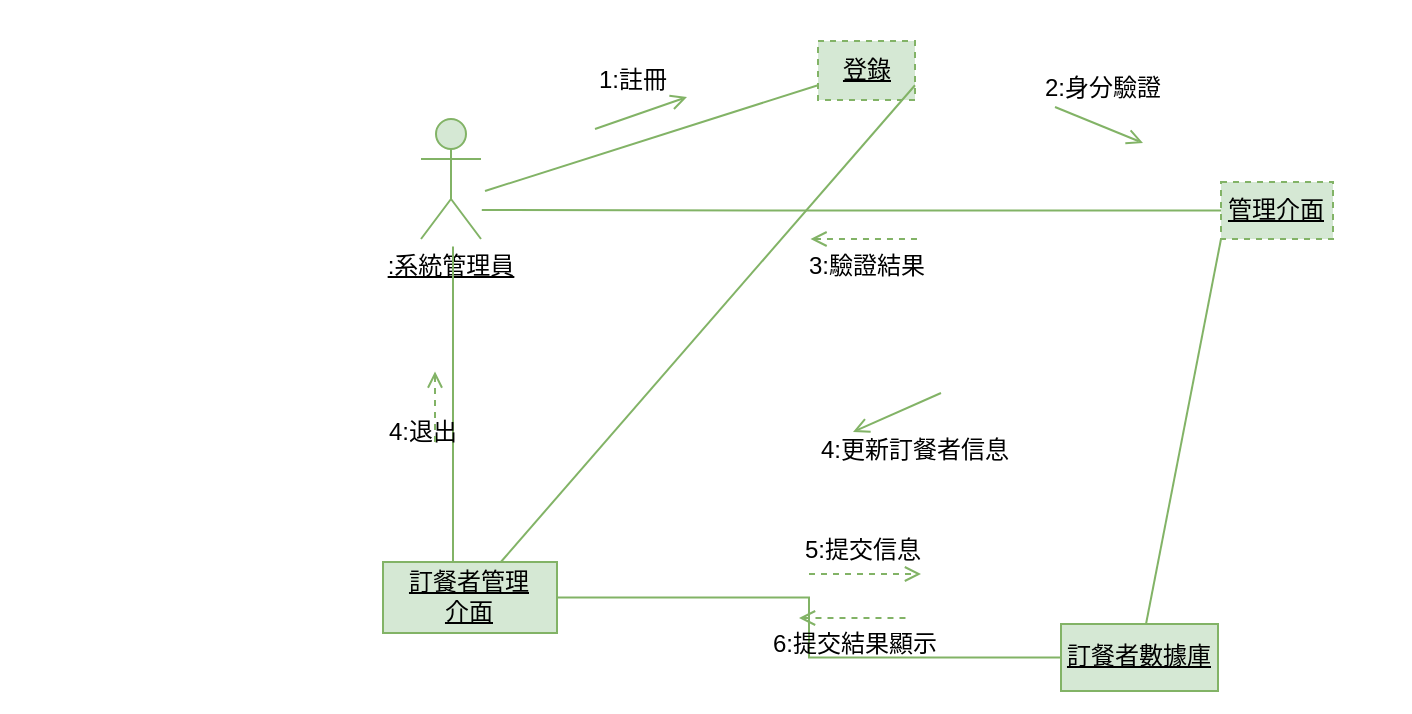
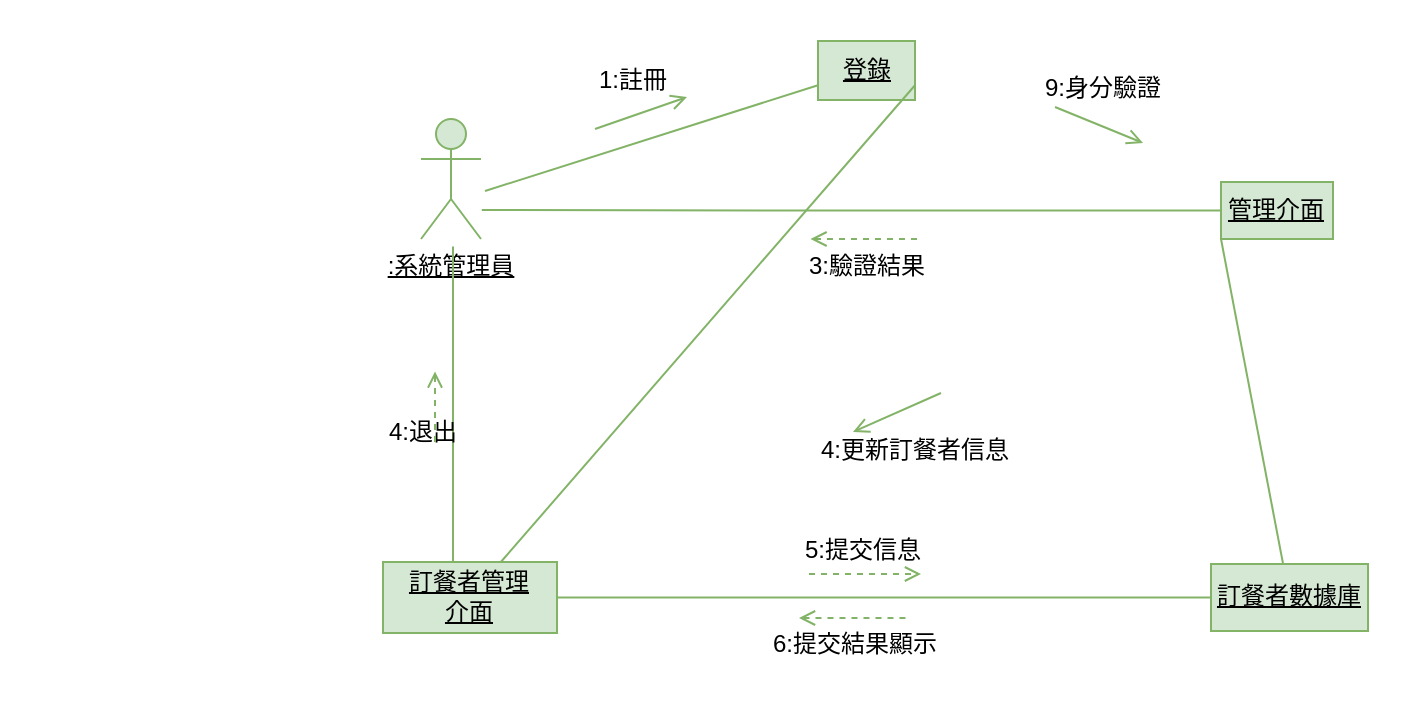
(867, 71) -> (867, 71)
(1104, 89) -> (1104, 89)
(1277, 211) -> (1277, 211)
(1140, 658) -> (1290, 598)
